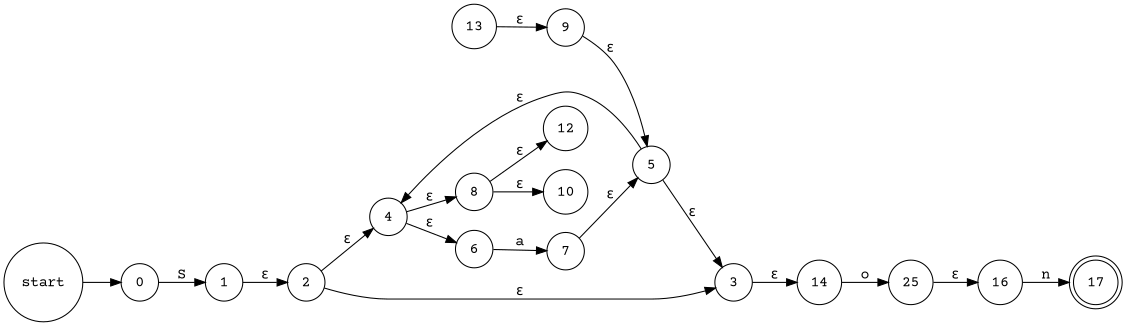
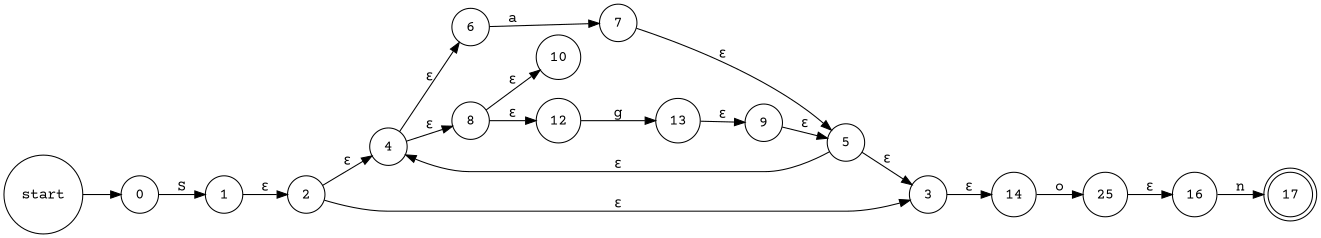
none -> (613, 121)
